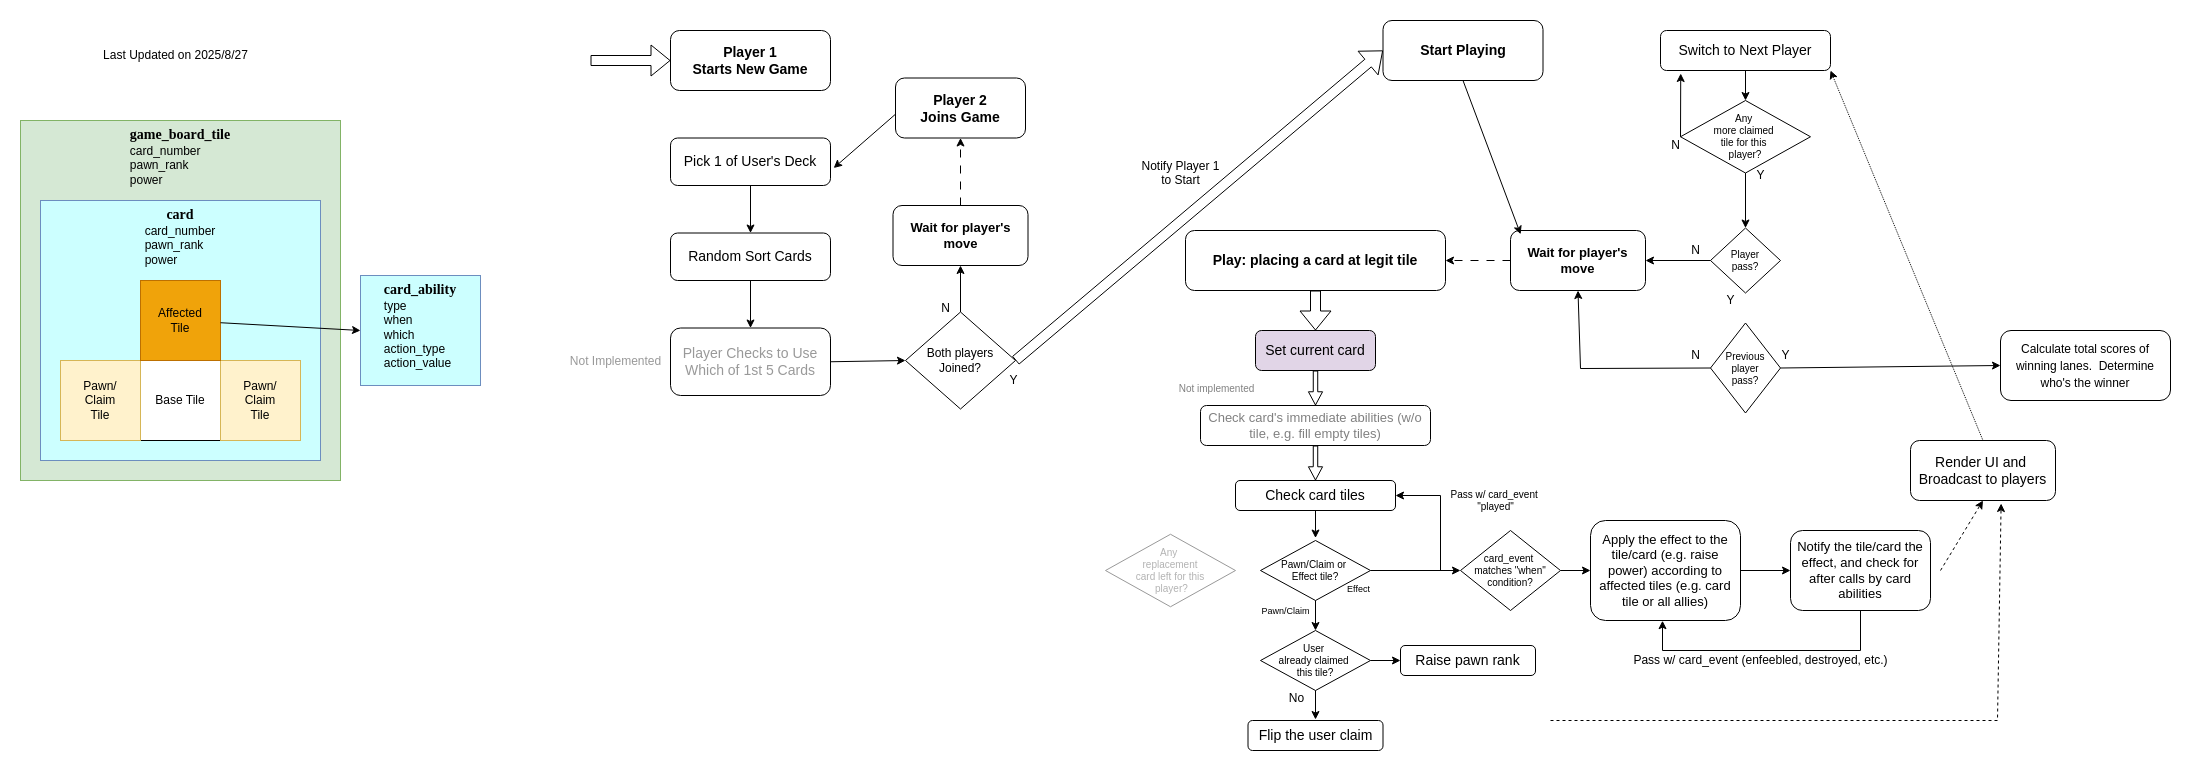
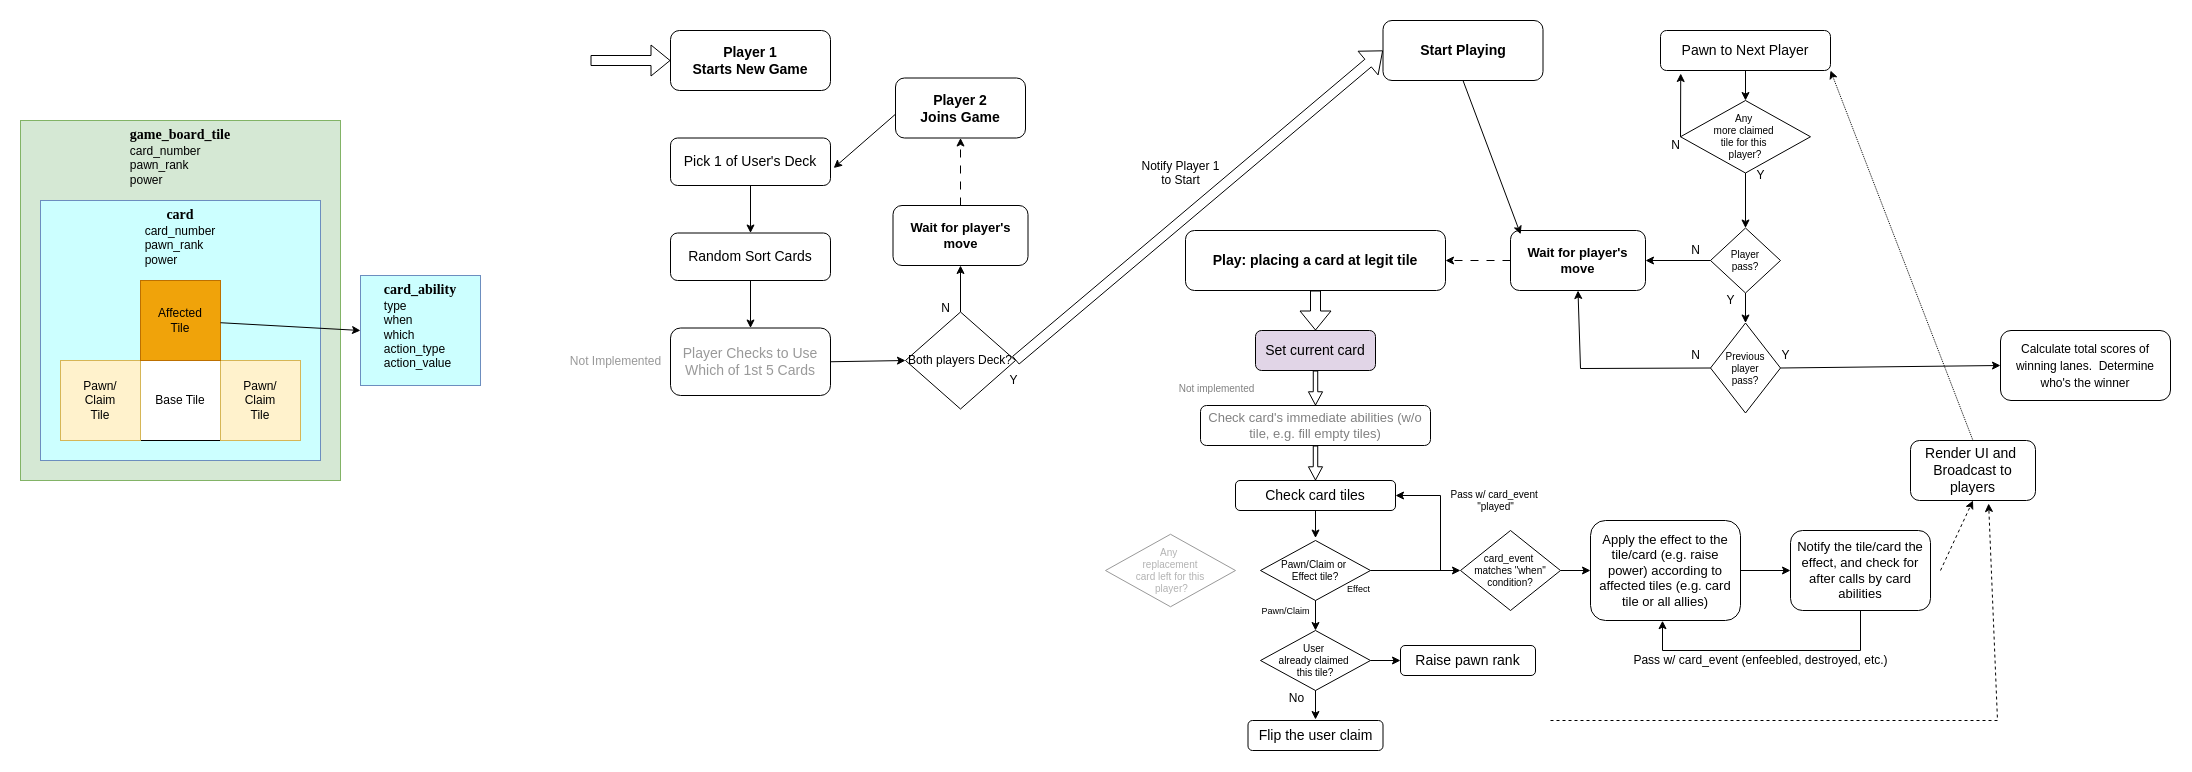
(1746, 51) -> (1746, 51)
(176, 56) -> none
none -> (1746, 304)
(961, 361) -> (961, 361)
(1983, 471) -> (1973, 471)
